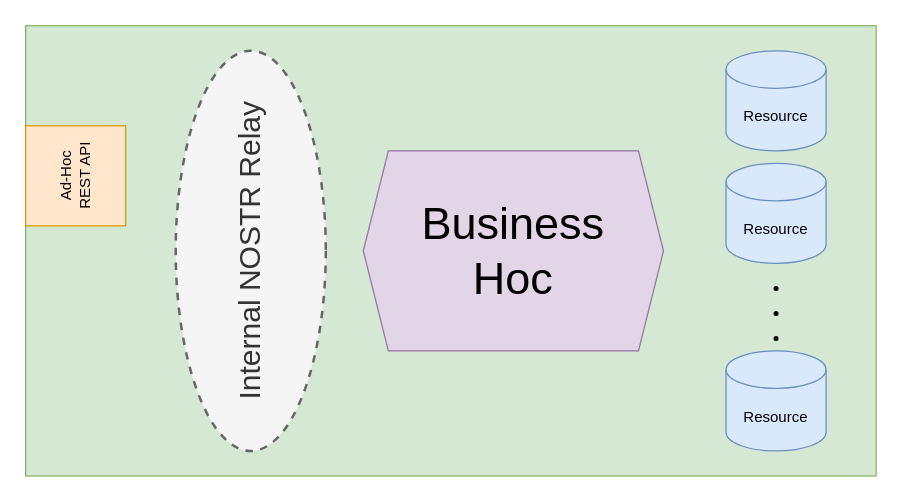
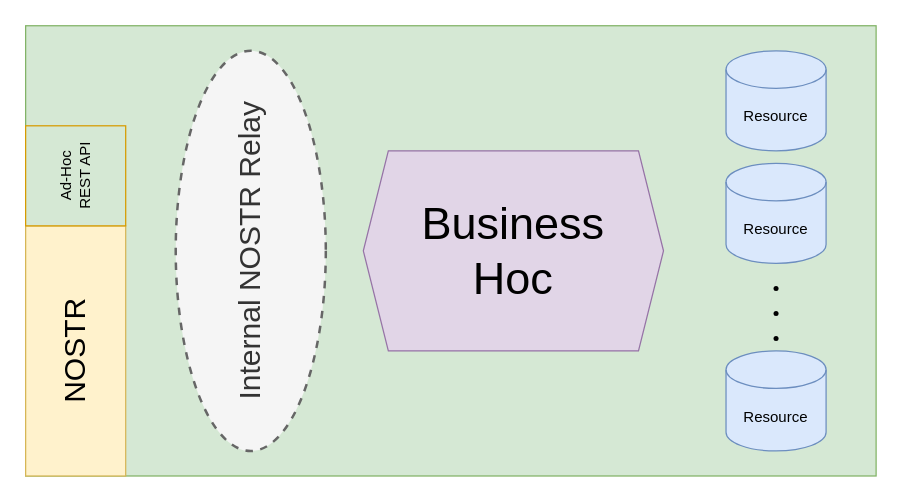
(76, 176) -> (76, 176)
none -> (76, 351)
